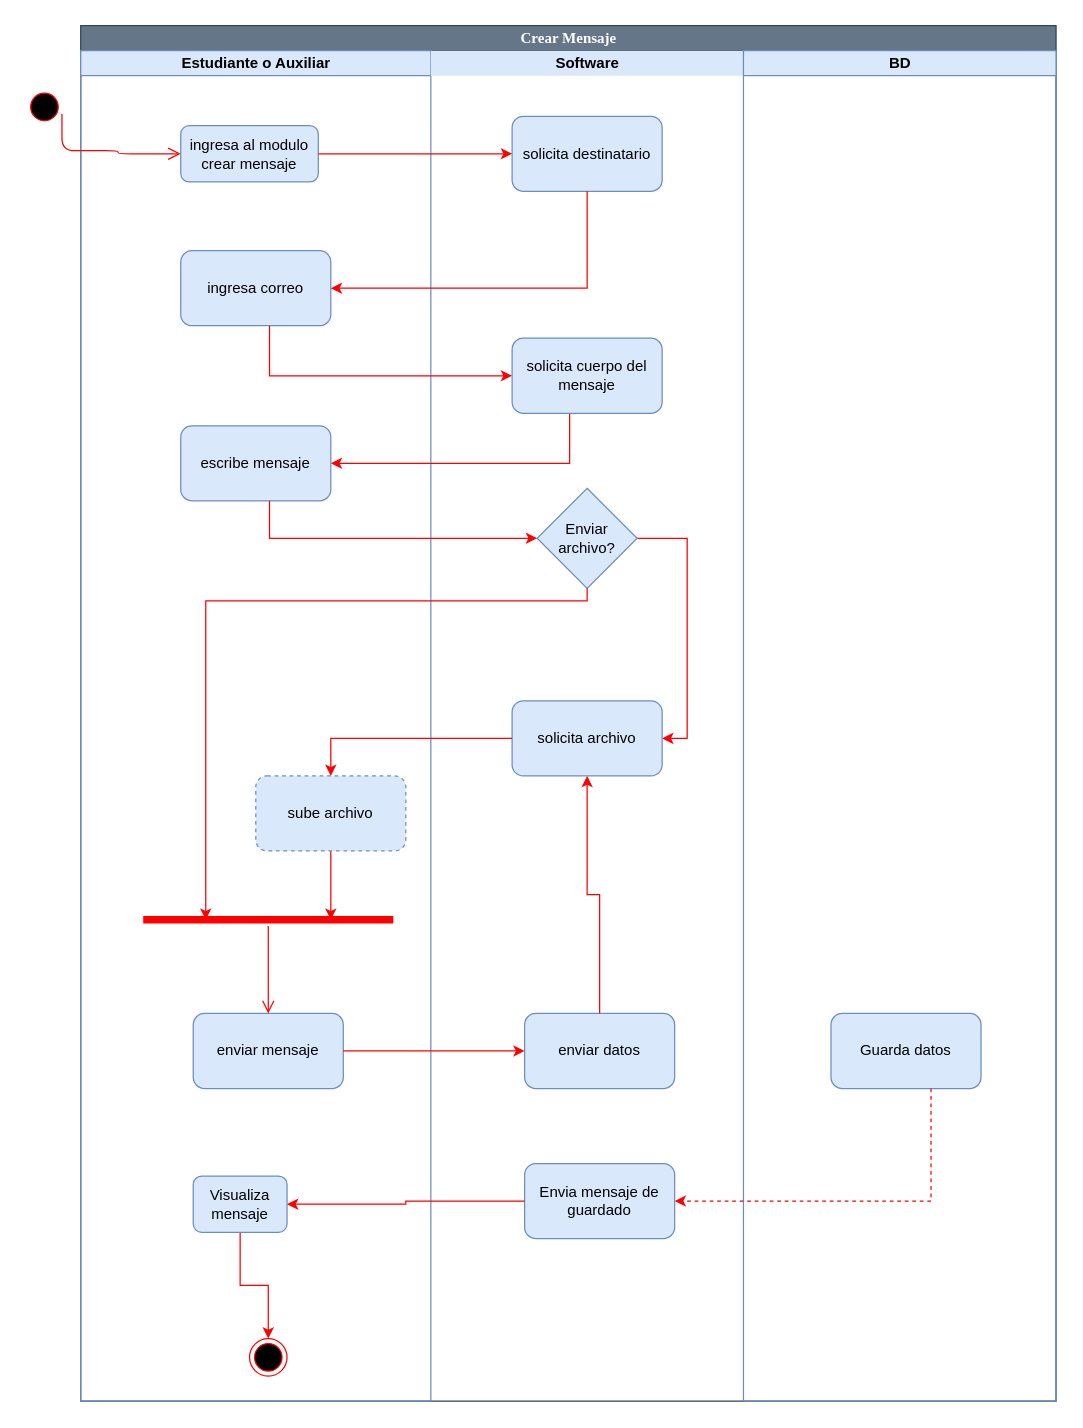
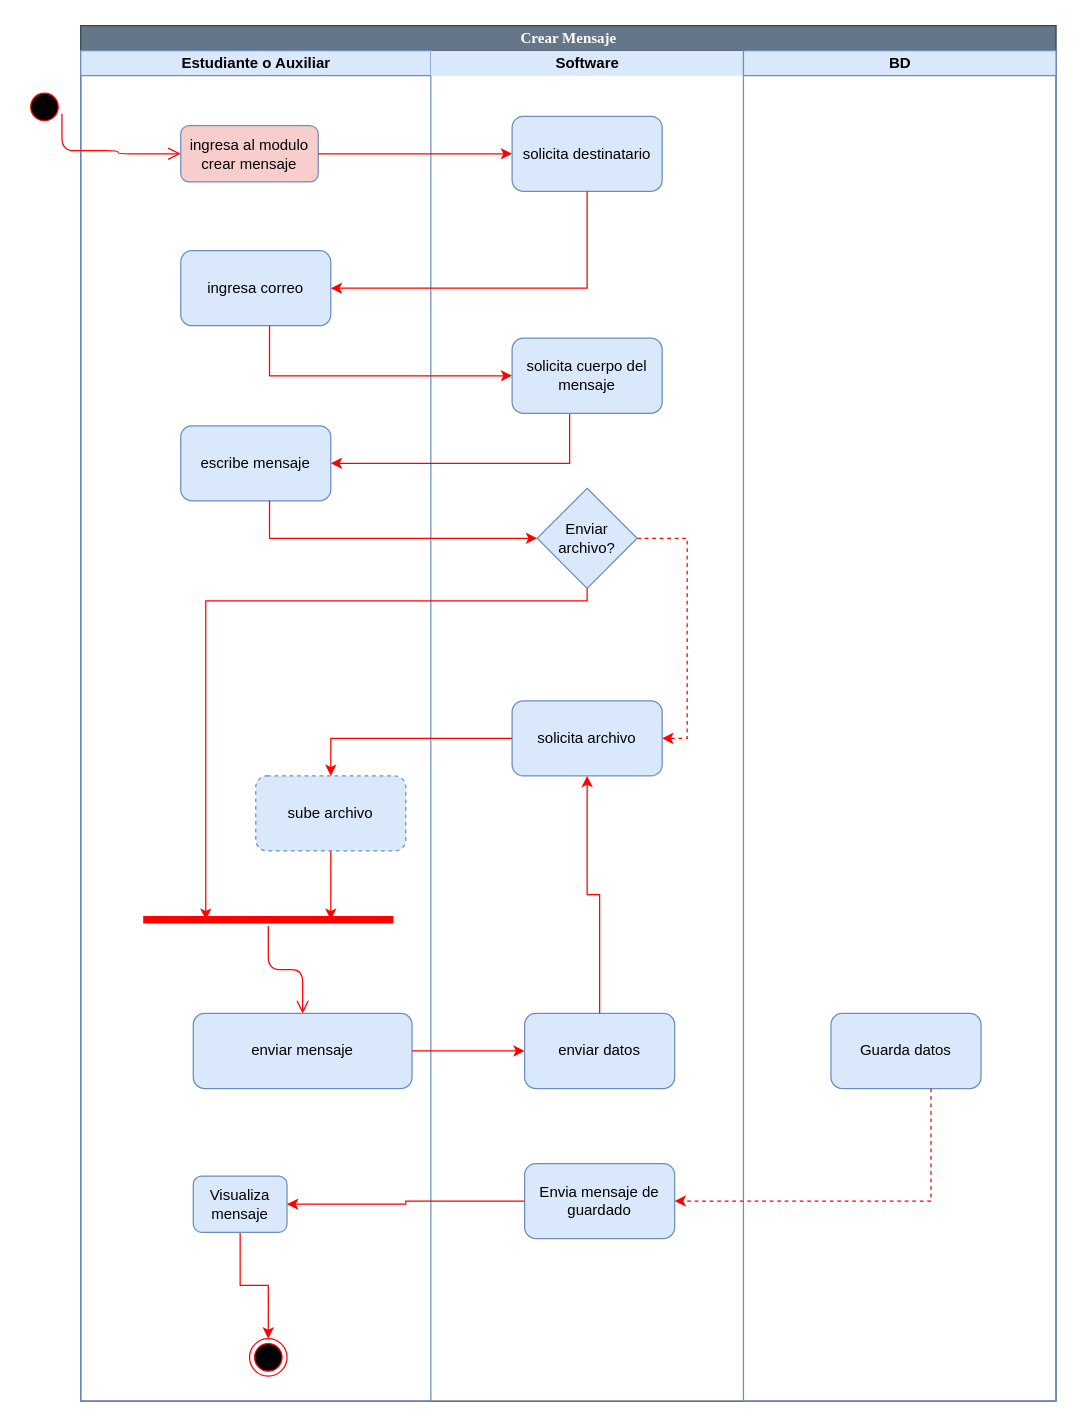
(249, 154) -> (249, 154)
(687, 621) -> (687, 621)
(268, 1051) -> (303, 1051)
